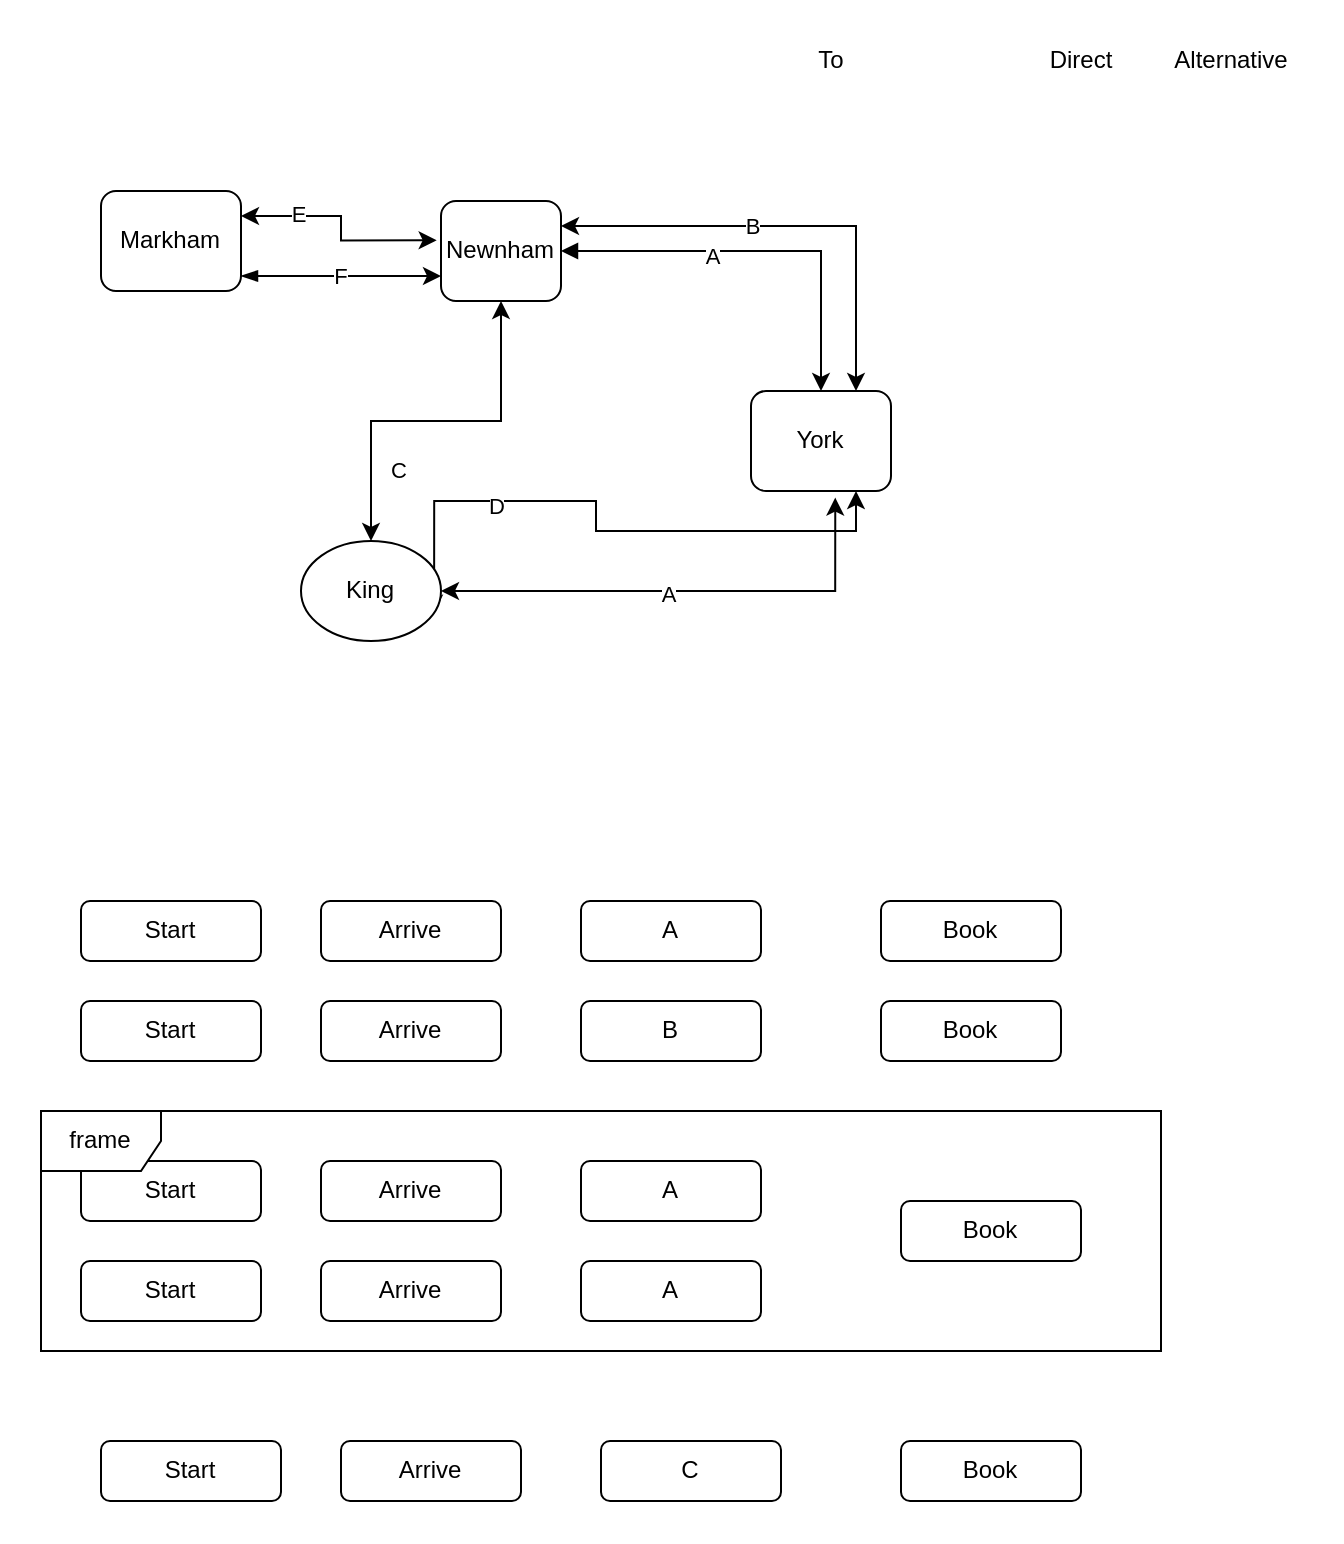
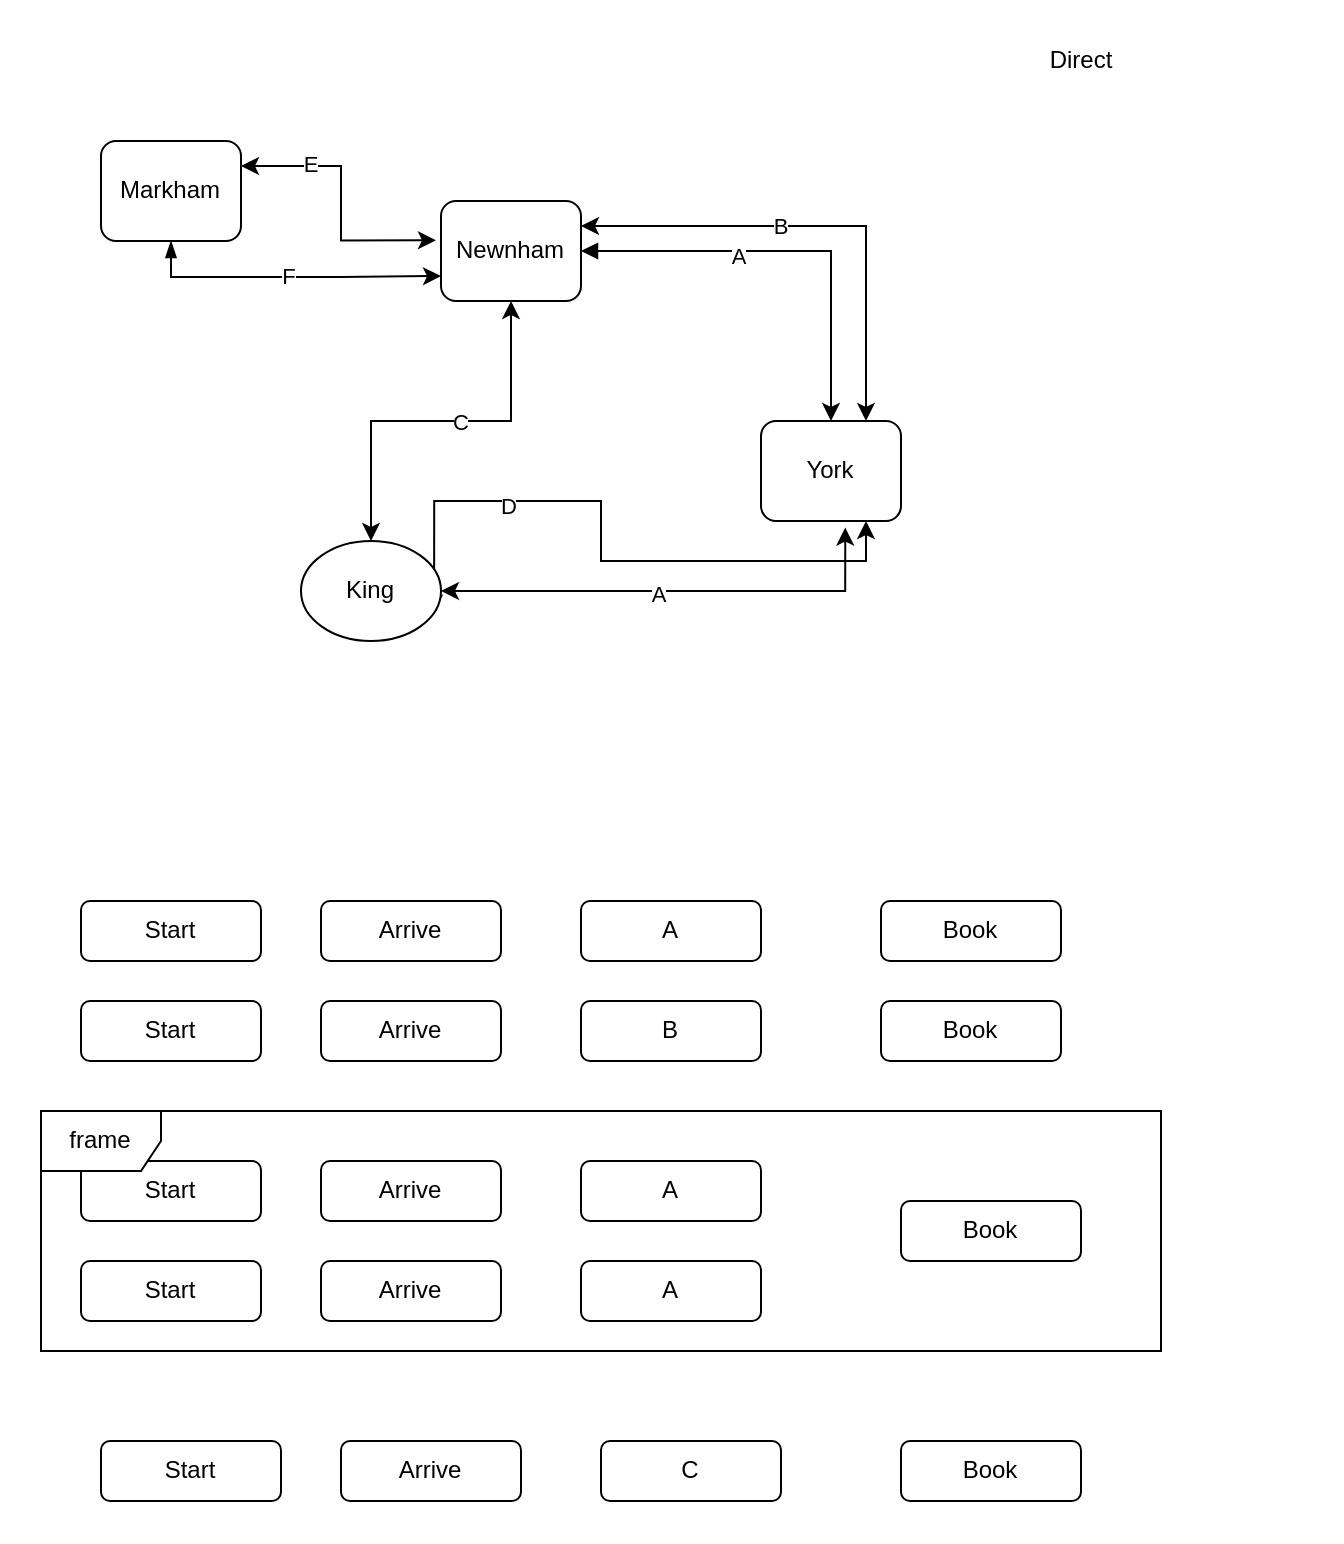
(831, 61) -> none
(1231, 61) -> none
(171, 241) -> (171, 191)
(501, 251) -> (511, 251)
(821, 441) -> (831, 471)
